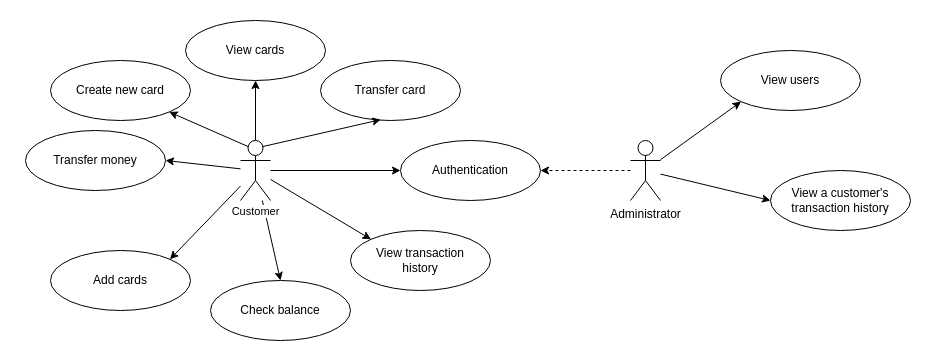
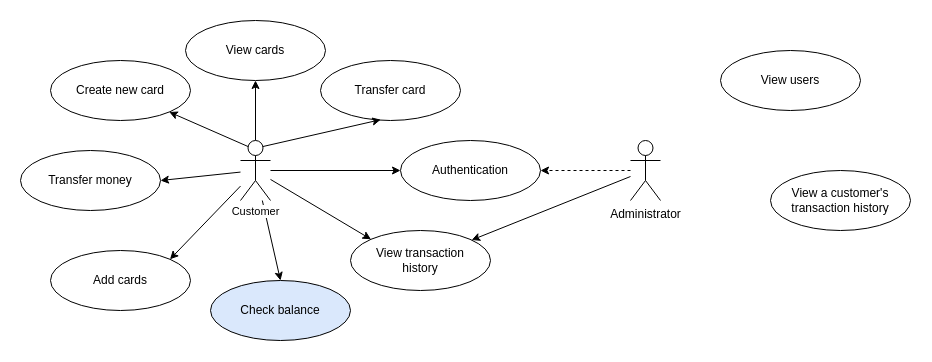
(698, 133) -> (554, 207)
(96, 161) -> (91, 181)
(712, 187) -> none
(281, 311) -> (281, 311)
